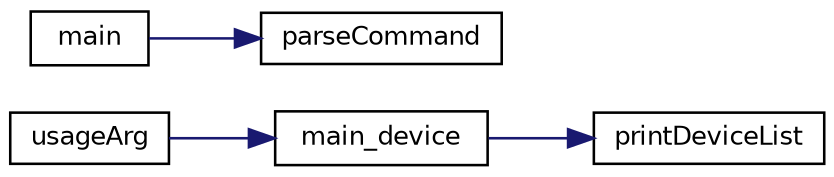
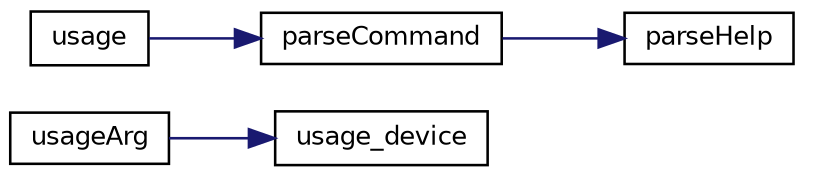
(90, 38) -> (90, 38)
none -> (709, 38)
(381, 138) -> (381, 138)
(709, 138) -> none
